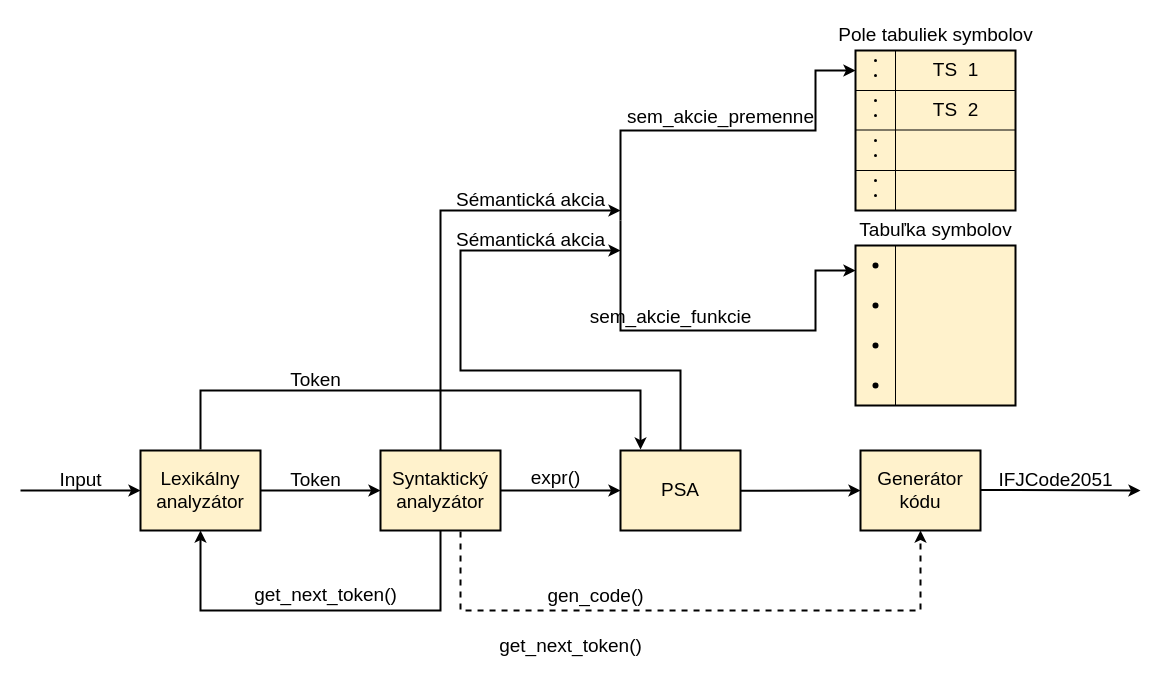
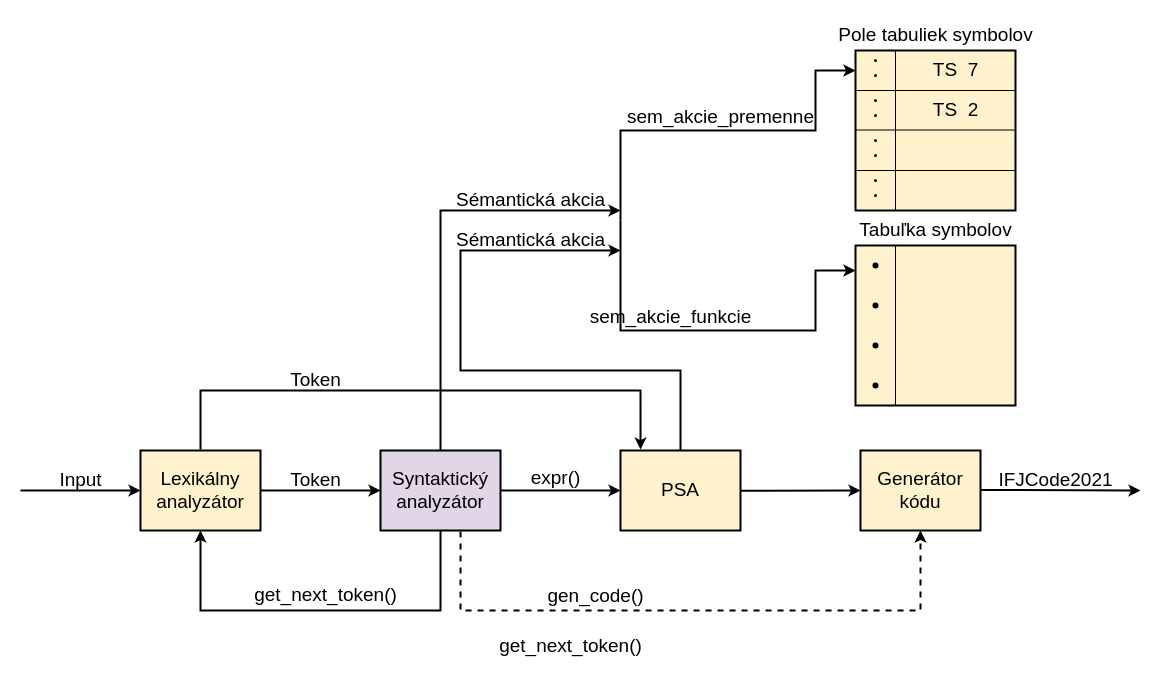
(956, 71) -> (956, 71)
(1056, 481) -> (1056, 481)
(441, 491) -> (441, 491)
